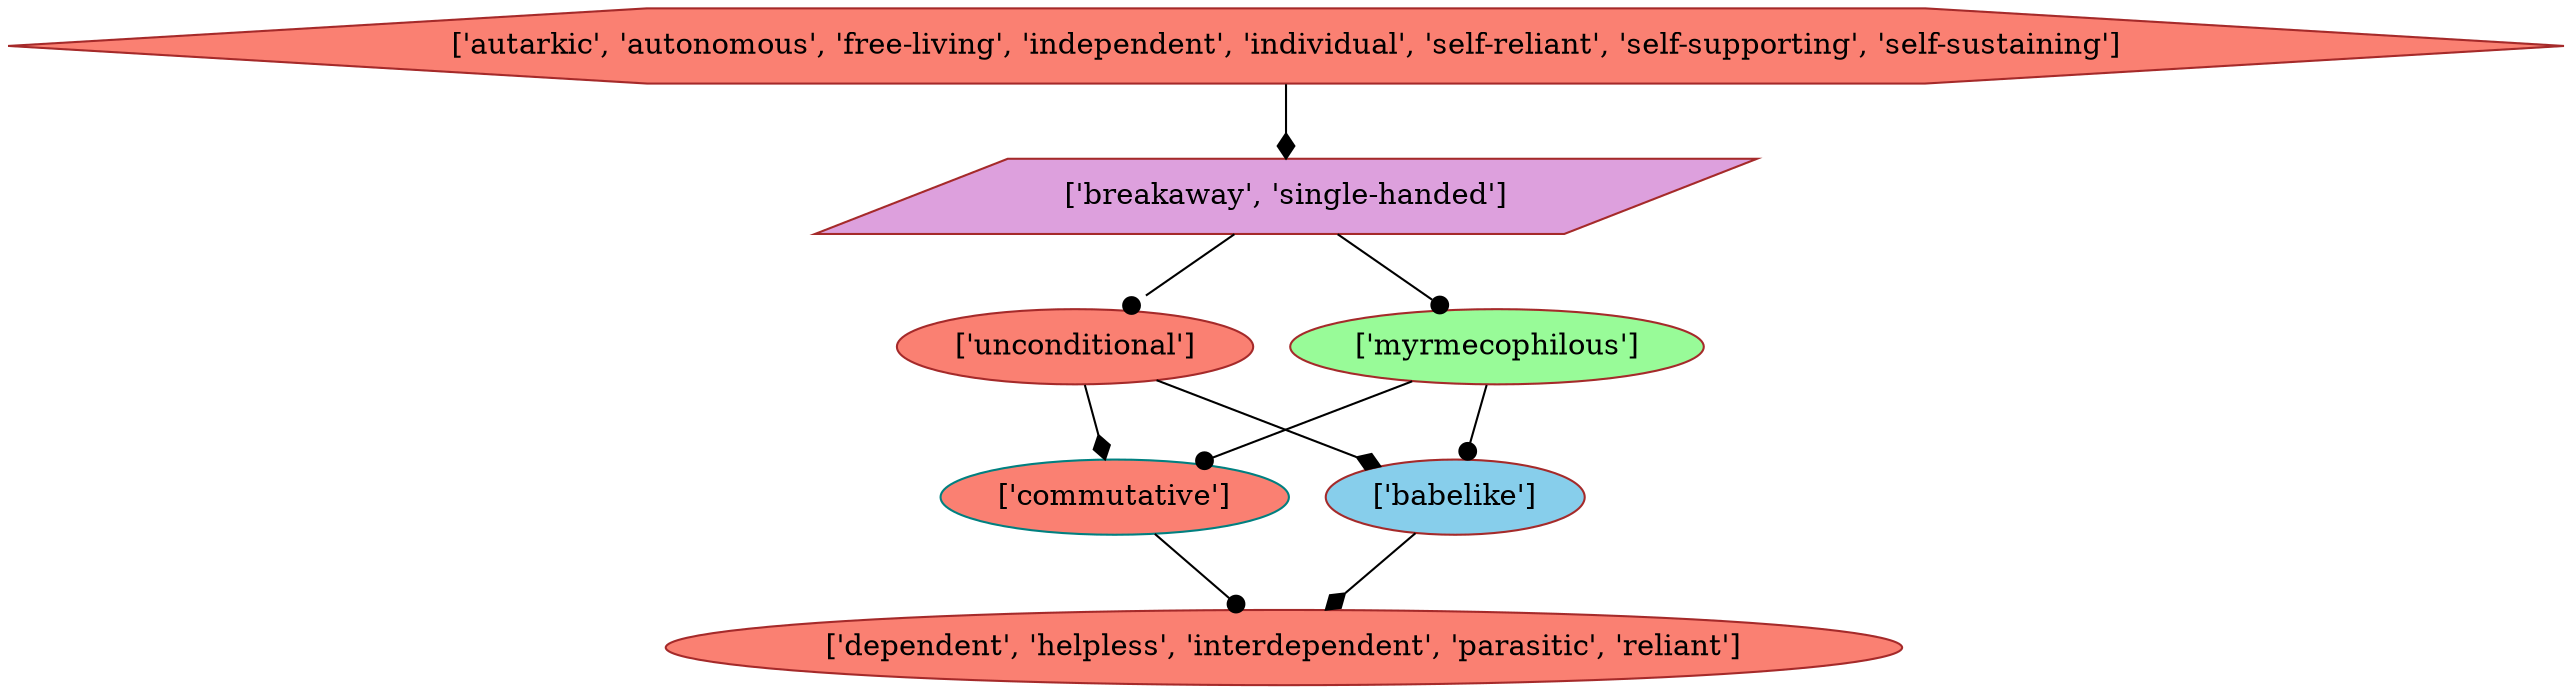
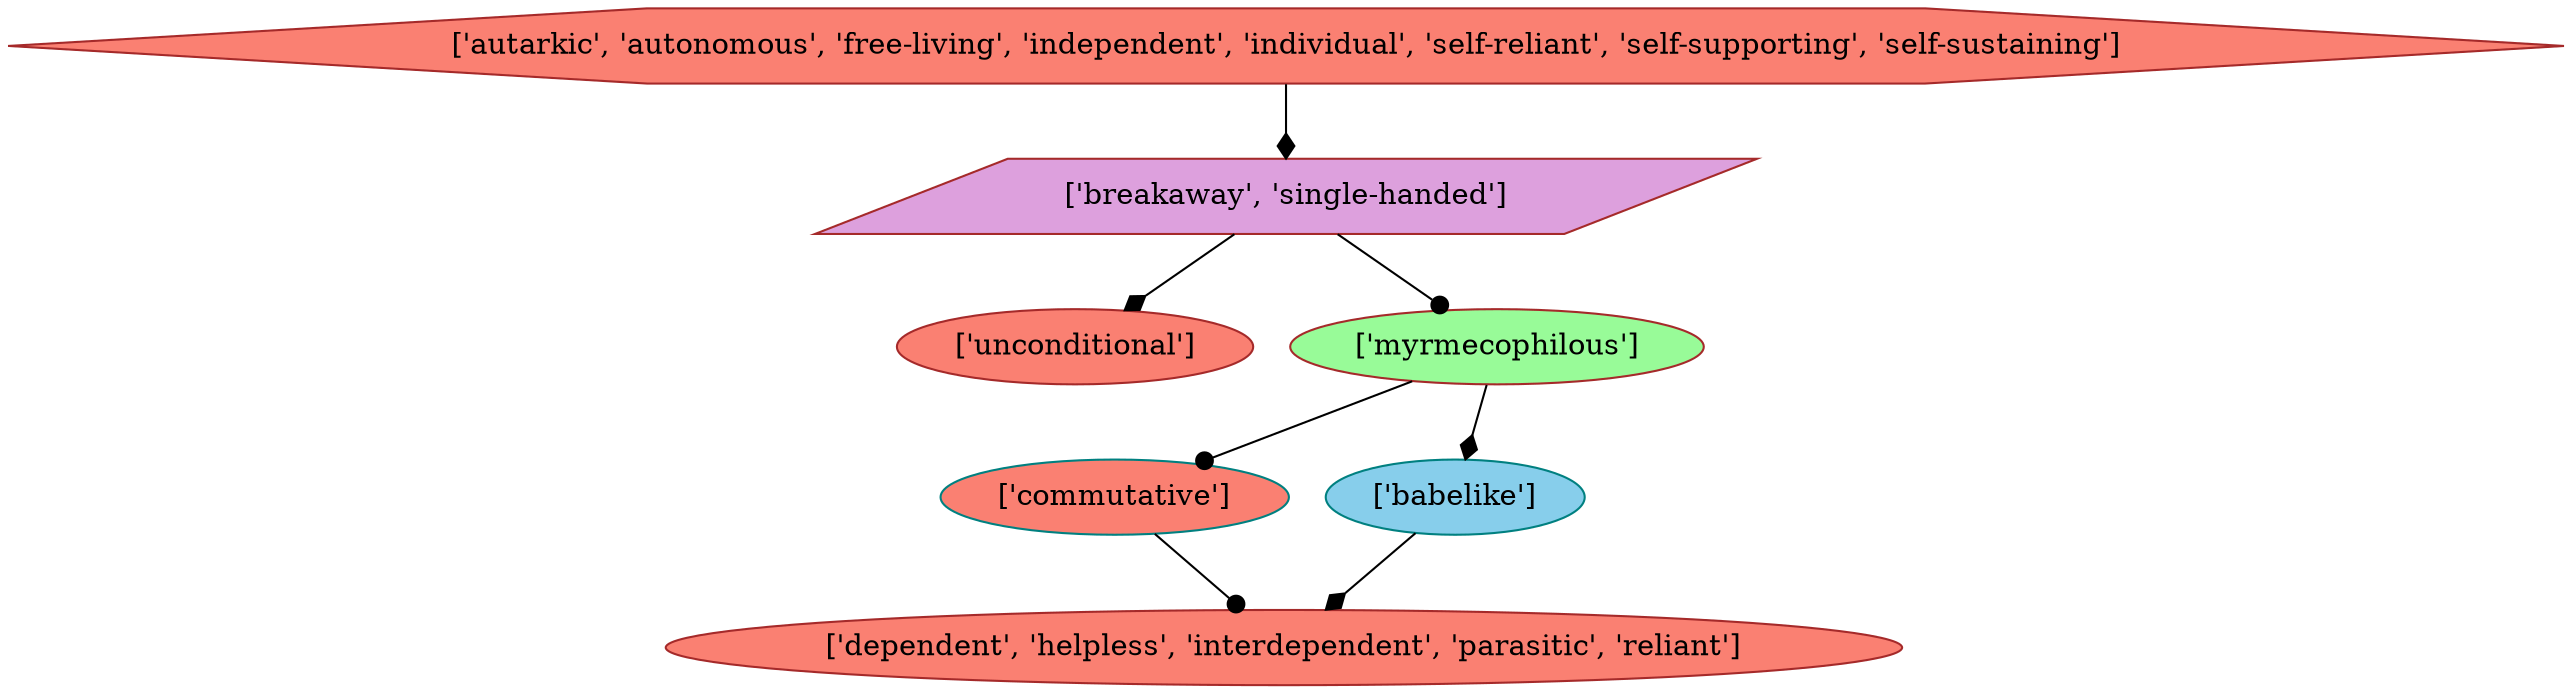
(1190, 265) -> (1190, 265)
(1092, 410) -> none
(1478, 414) -> (1478, 414)
(1257, 419) -> none
(1455, 497) -> (1455, 497)
